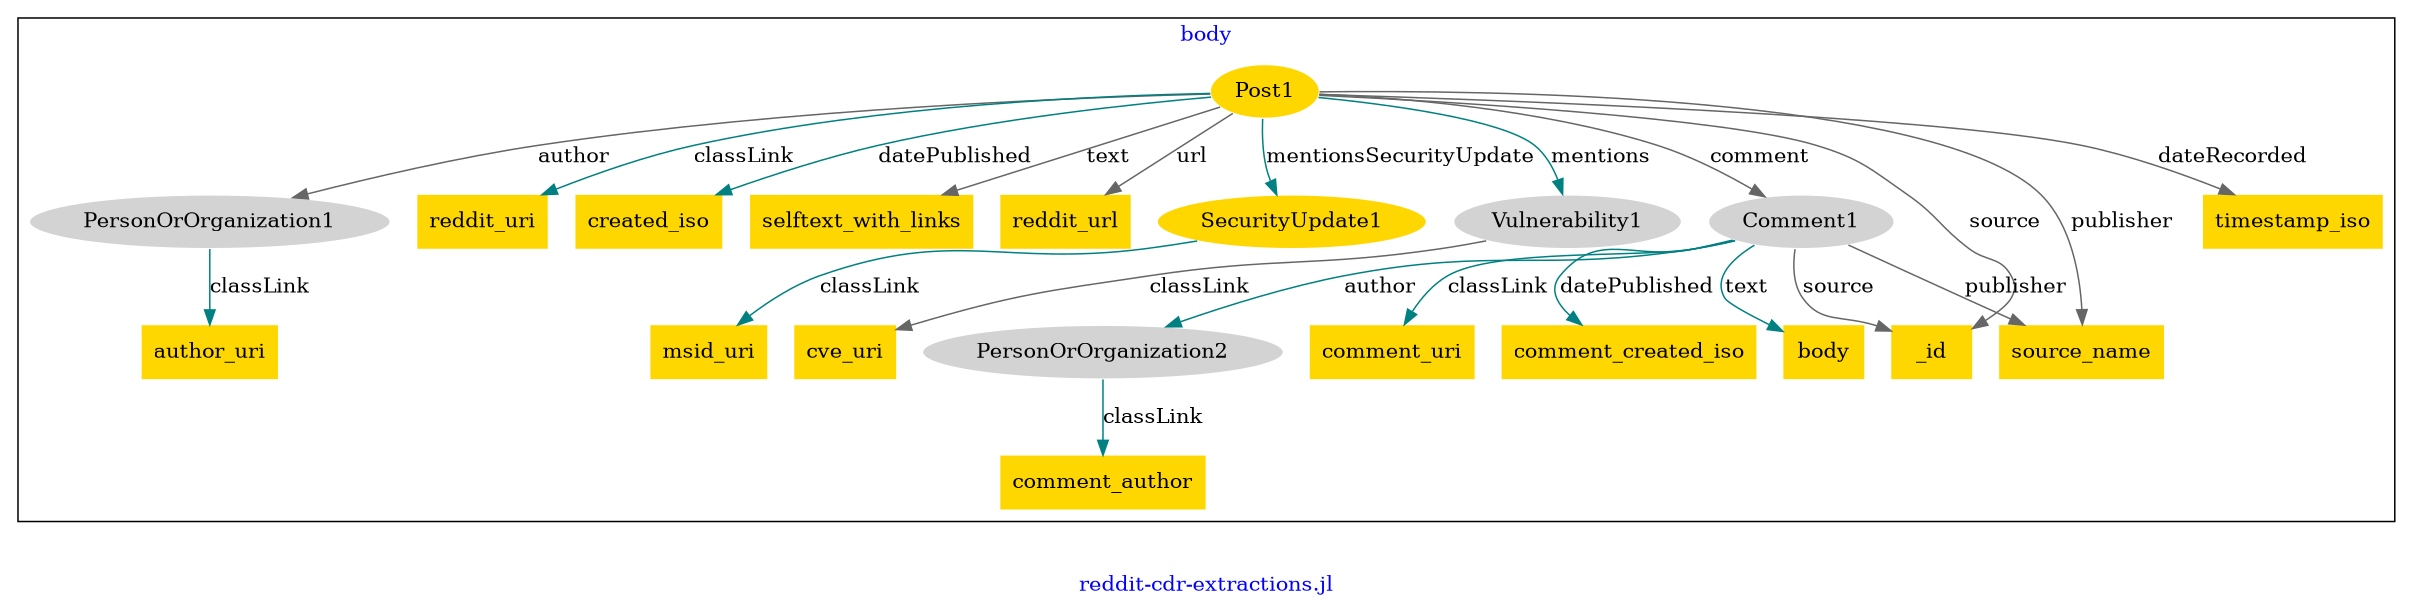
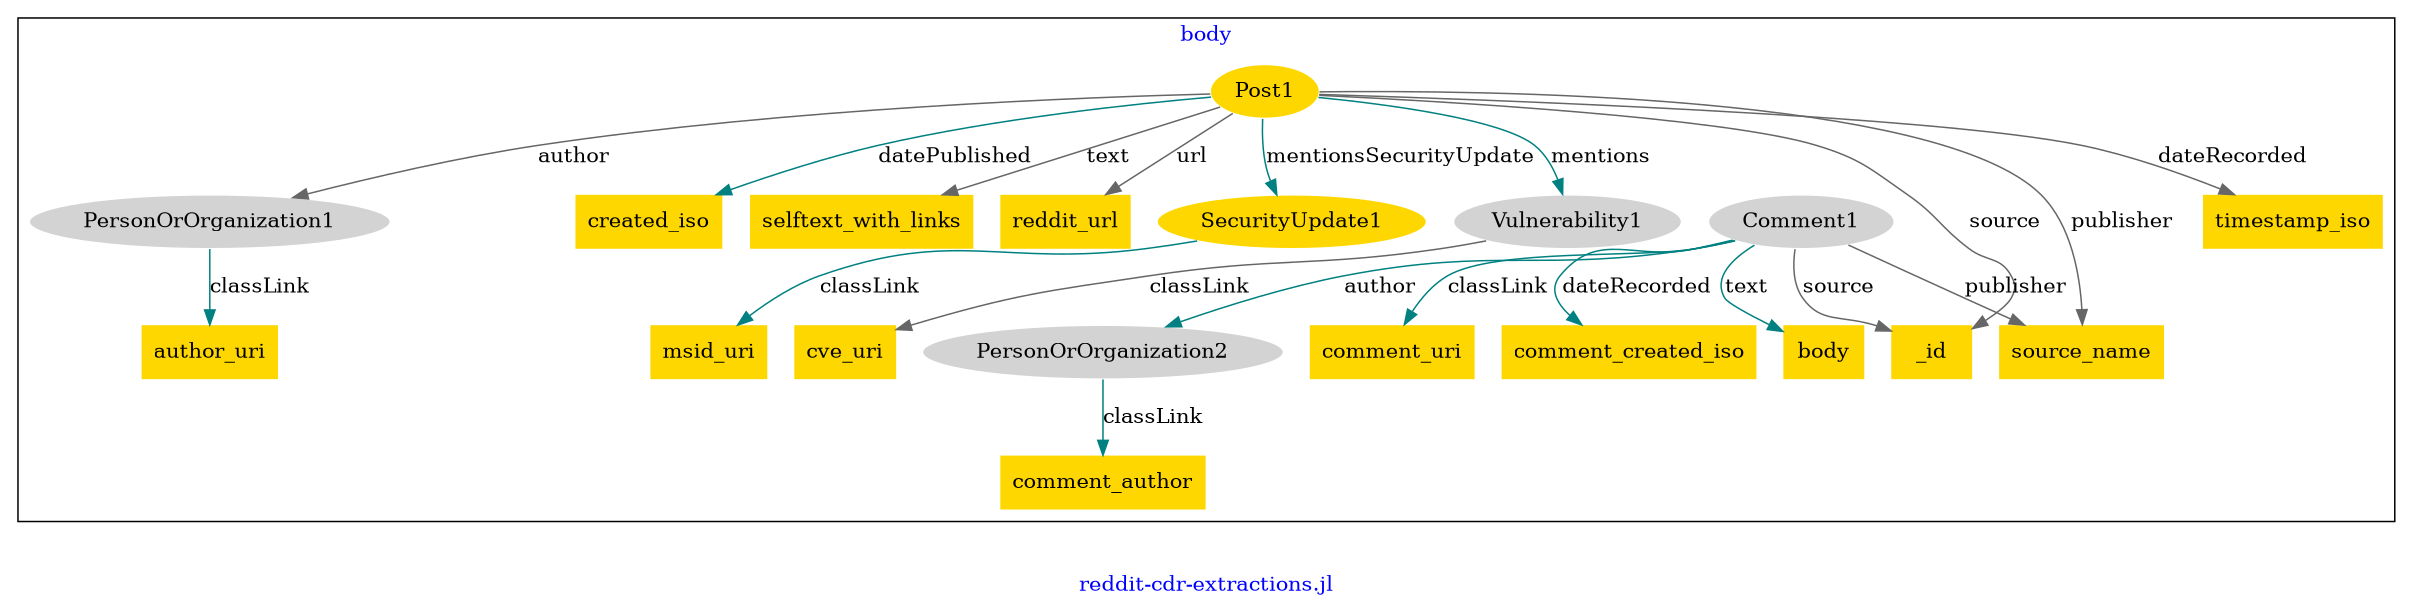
(1552, 120) -> none
(483, 222) -> none
(1637, 287) -> (1637, 287)
